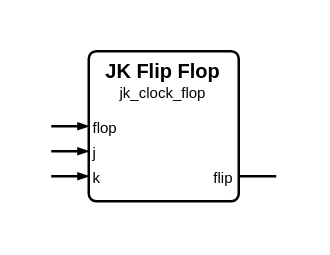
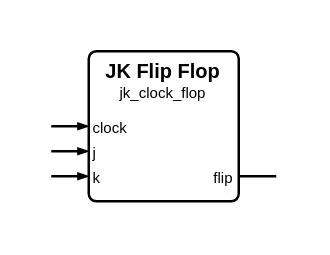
(109, 129) -> (113, 129)
